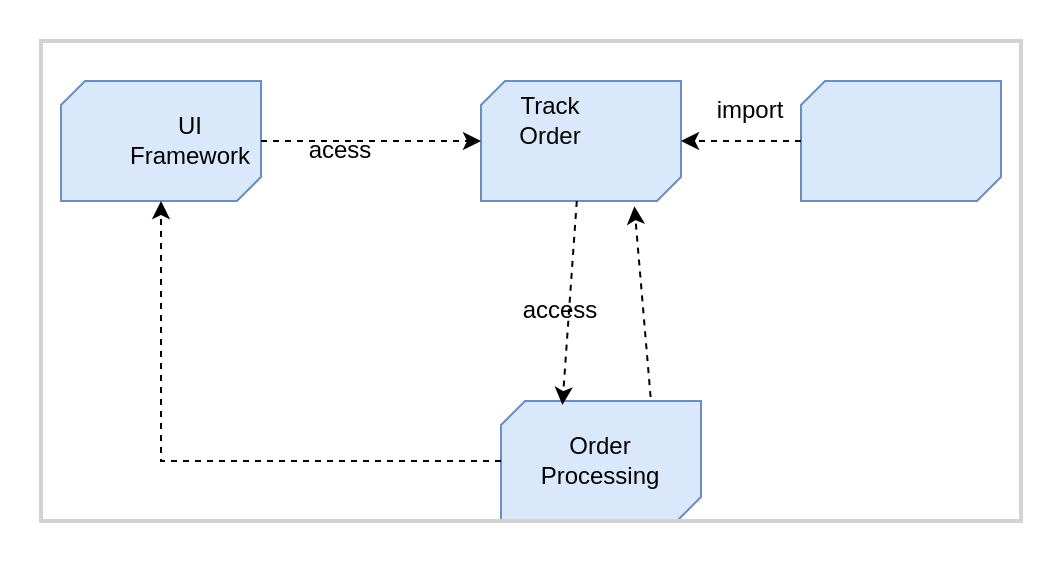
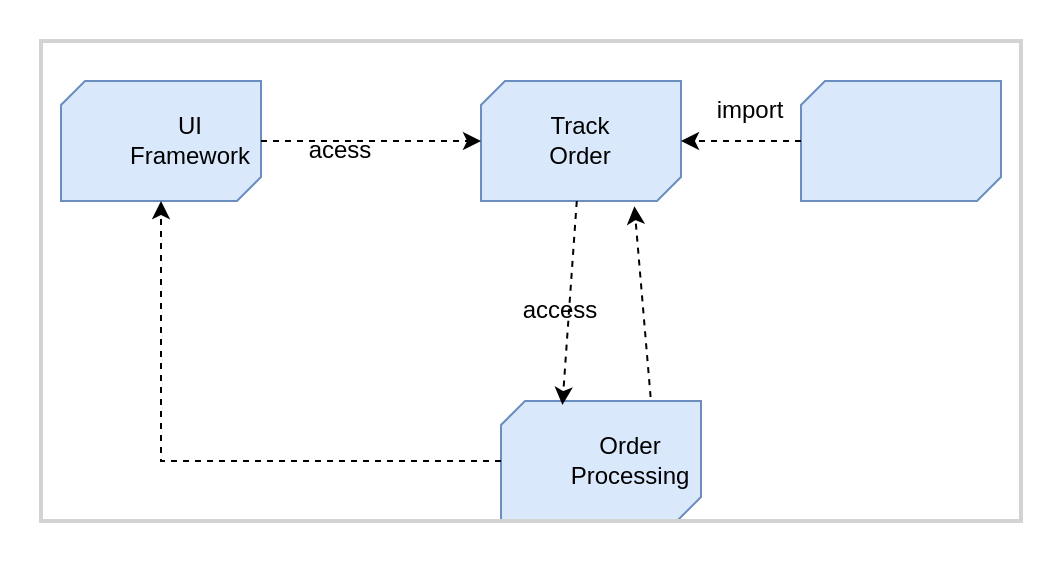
(551, 121) -> (581, 141)
(601, 461) -> (631, 461)
